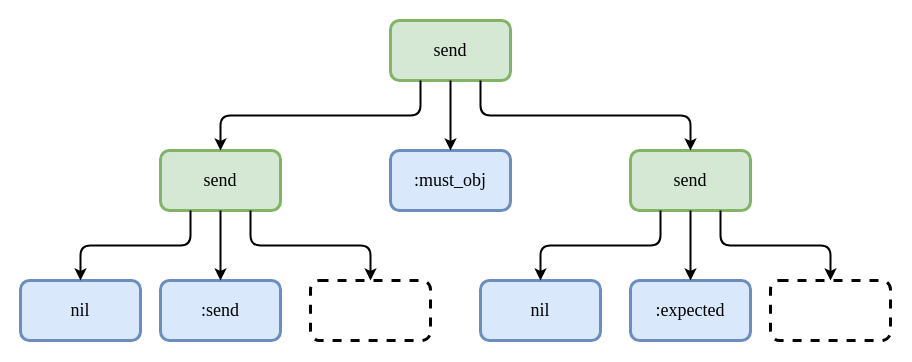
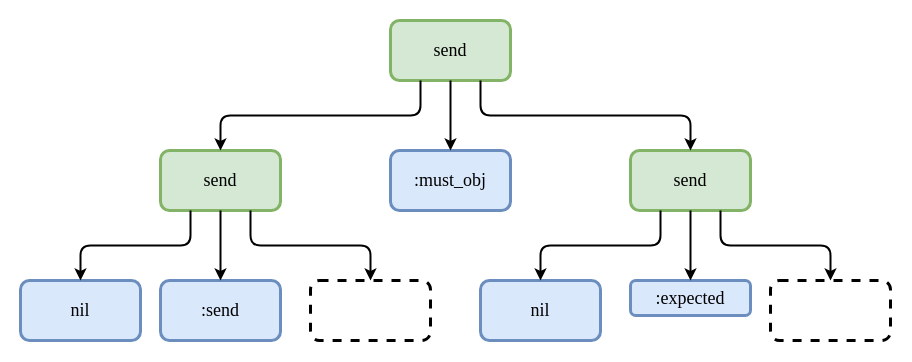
(691, 311) -> (691, 298)
